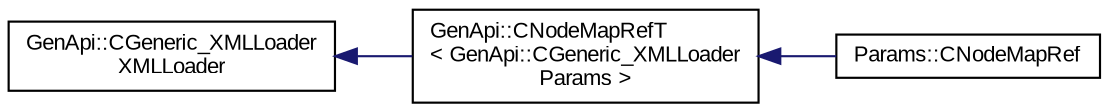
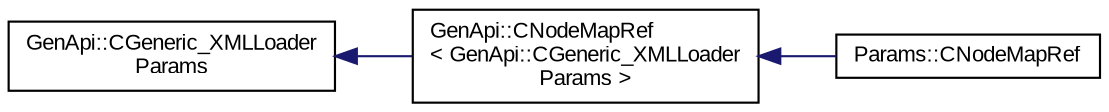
(172, 56) -> (172, 56)
(586, 56) -> (586, 56)
